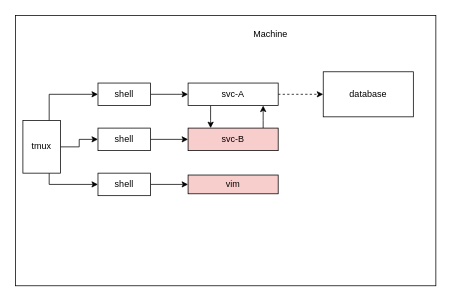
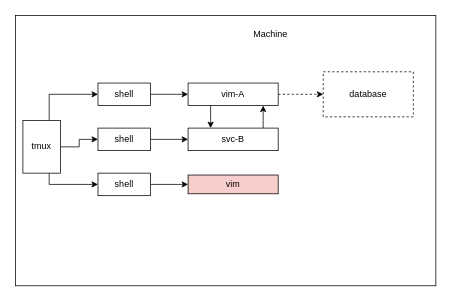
(233, 94) -> (233, 94)
(368, 94) -> (368, 94)
(233, 139) -> (233, 139)
